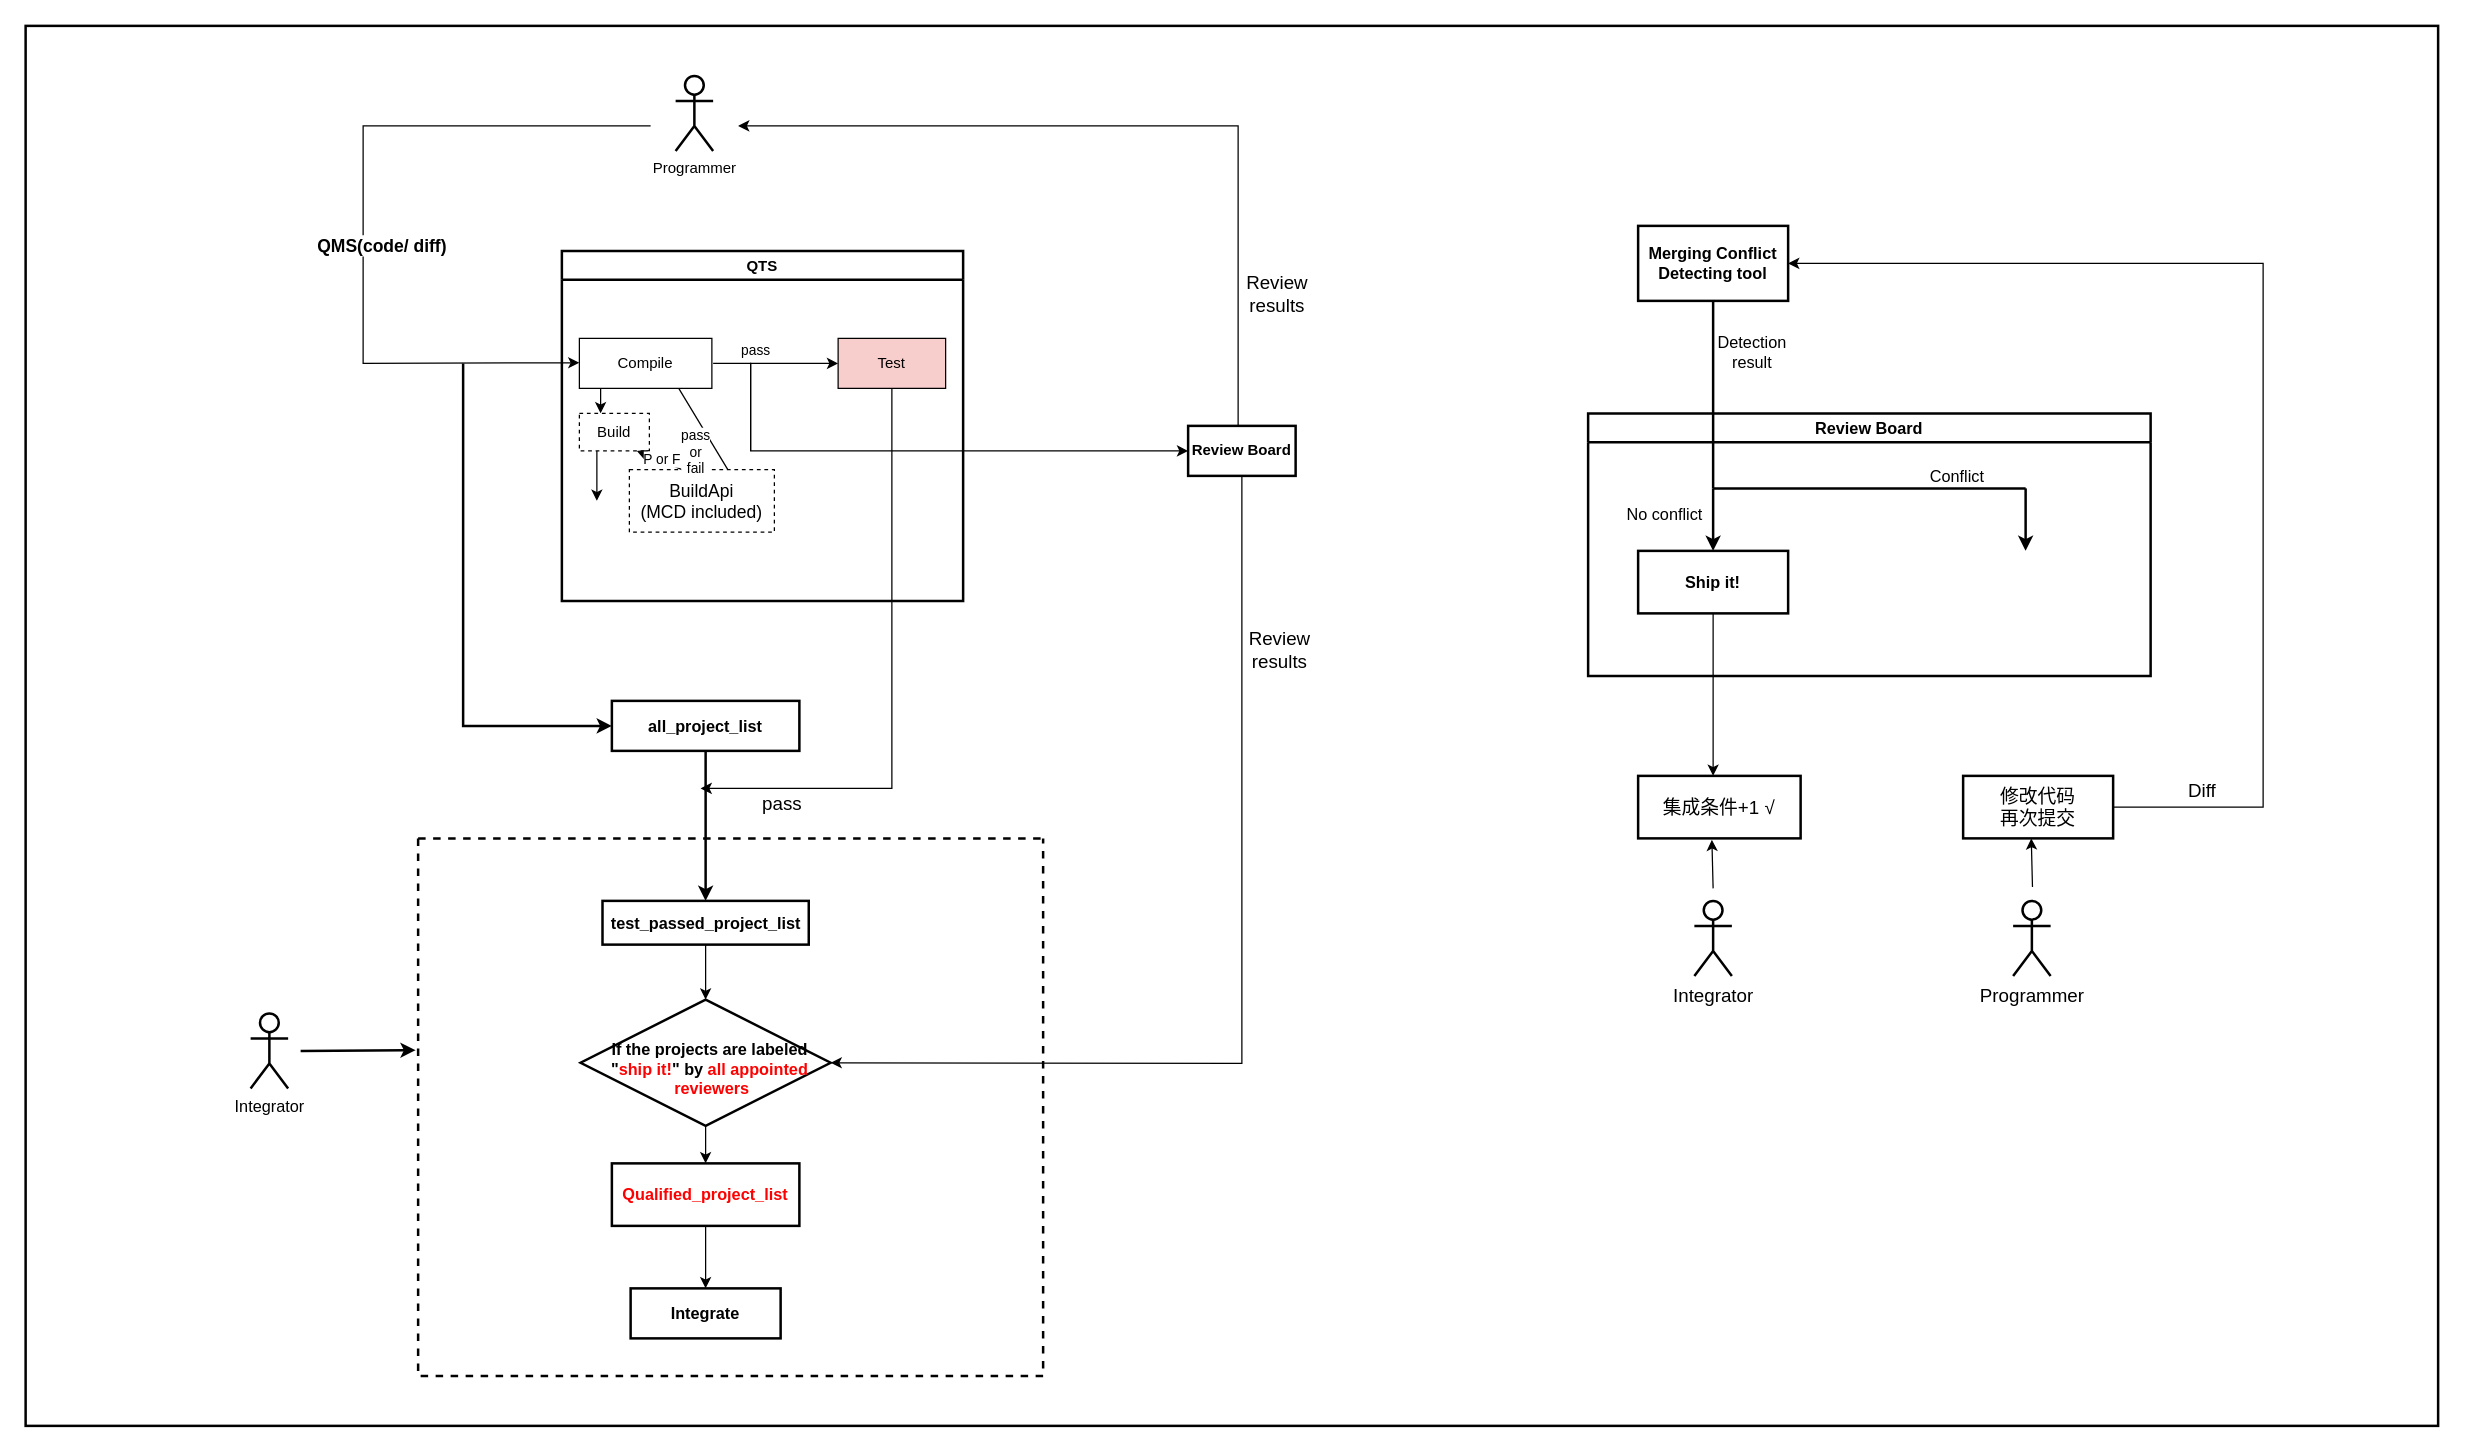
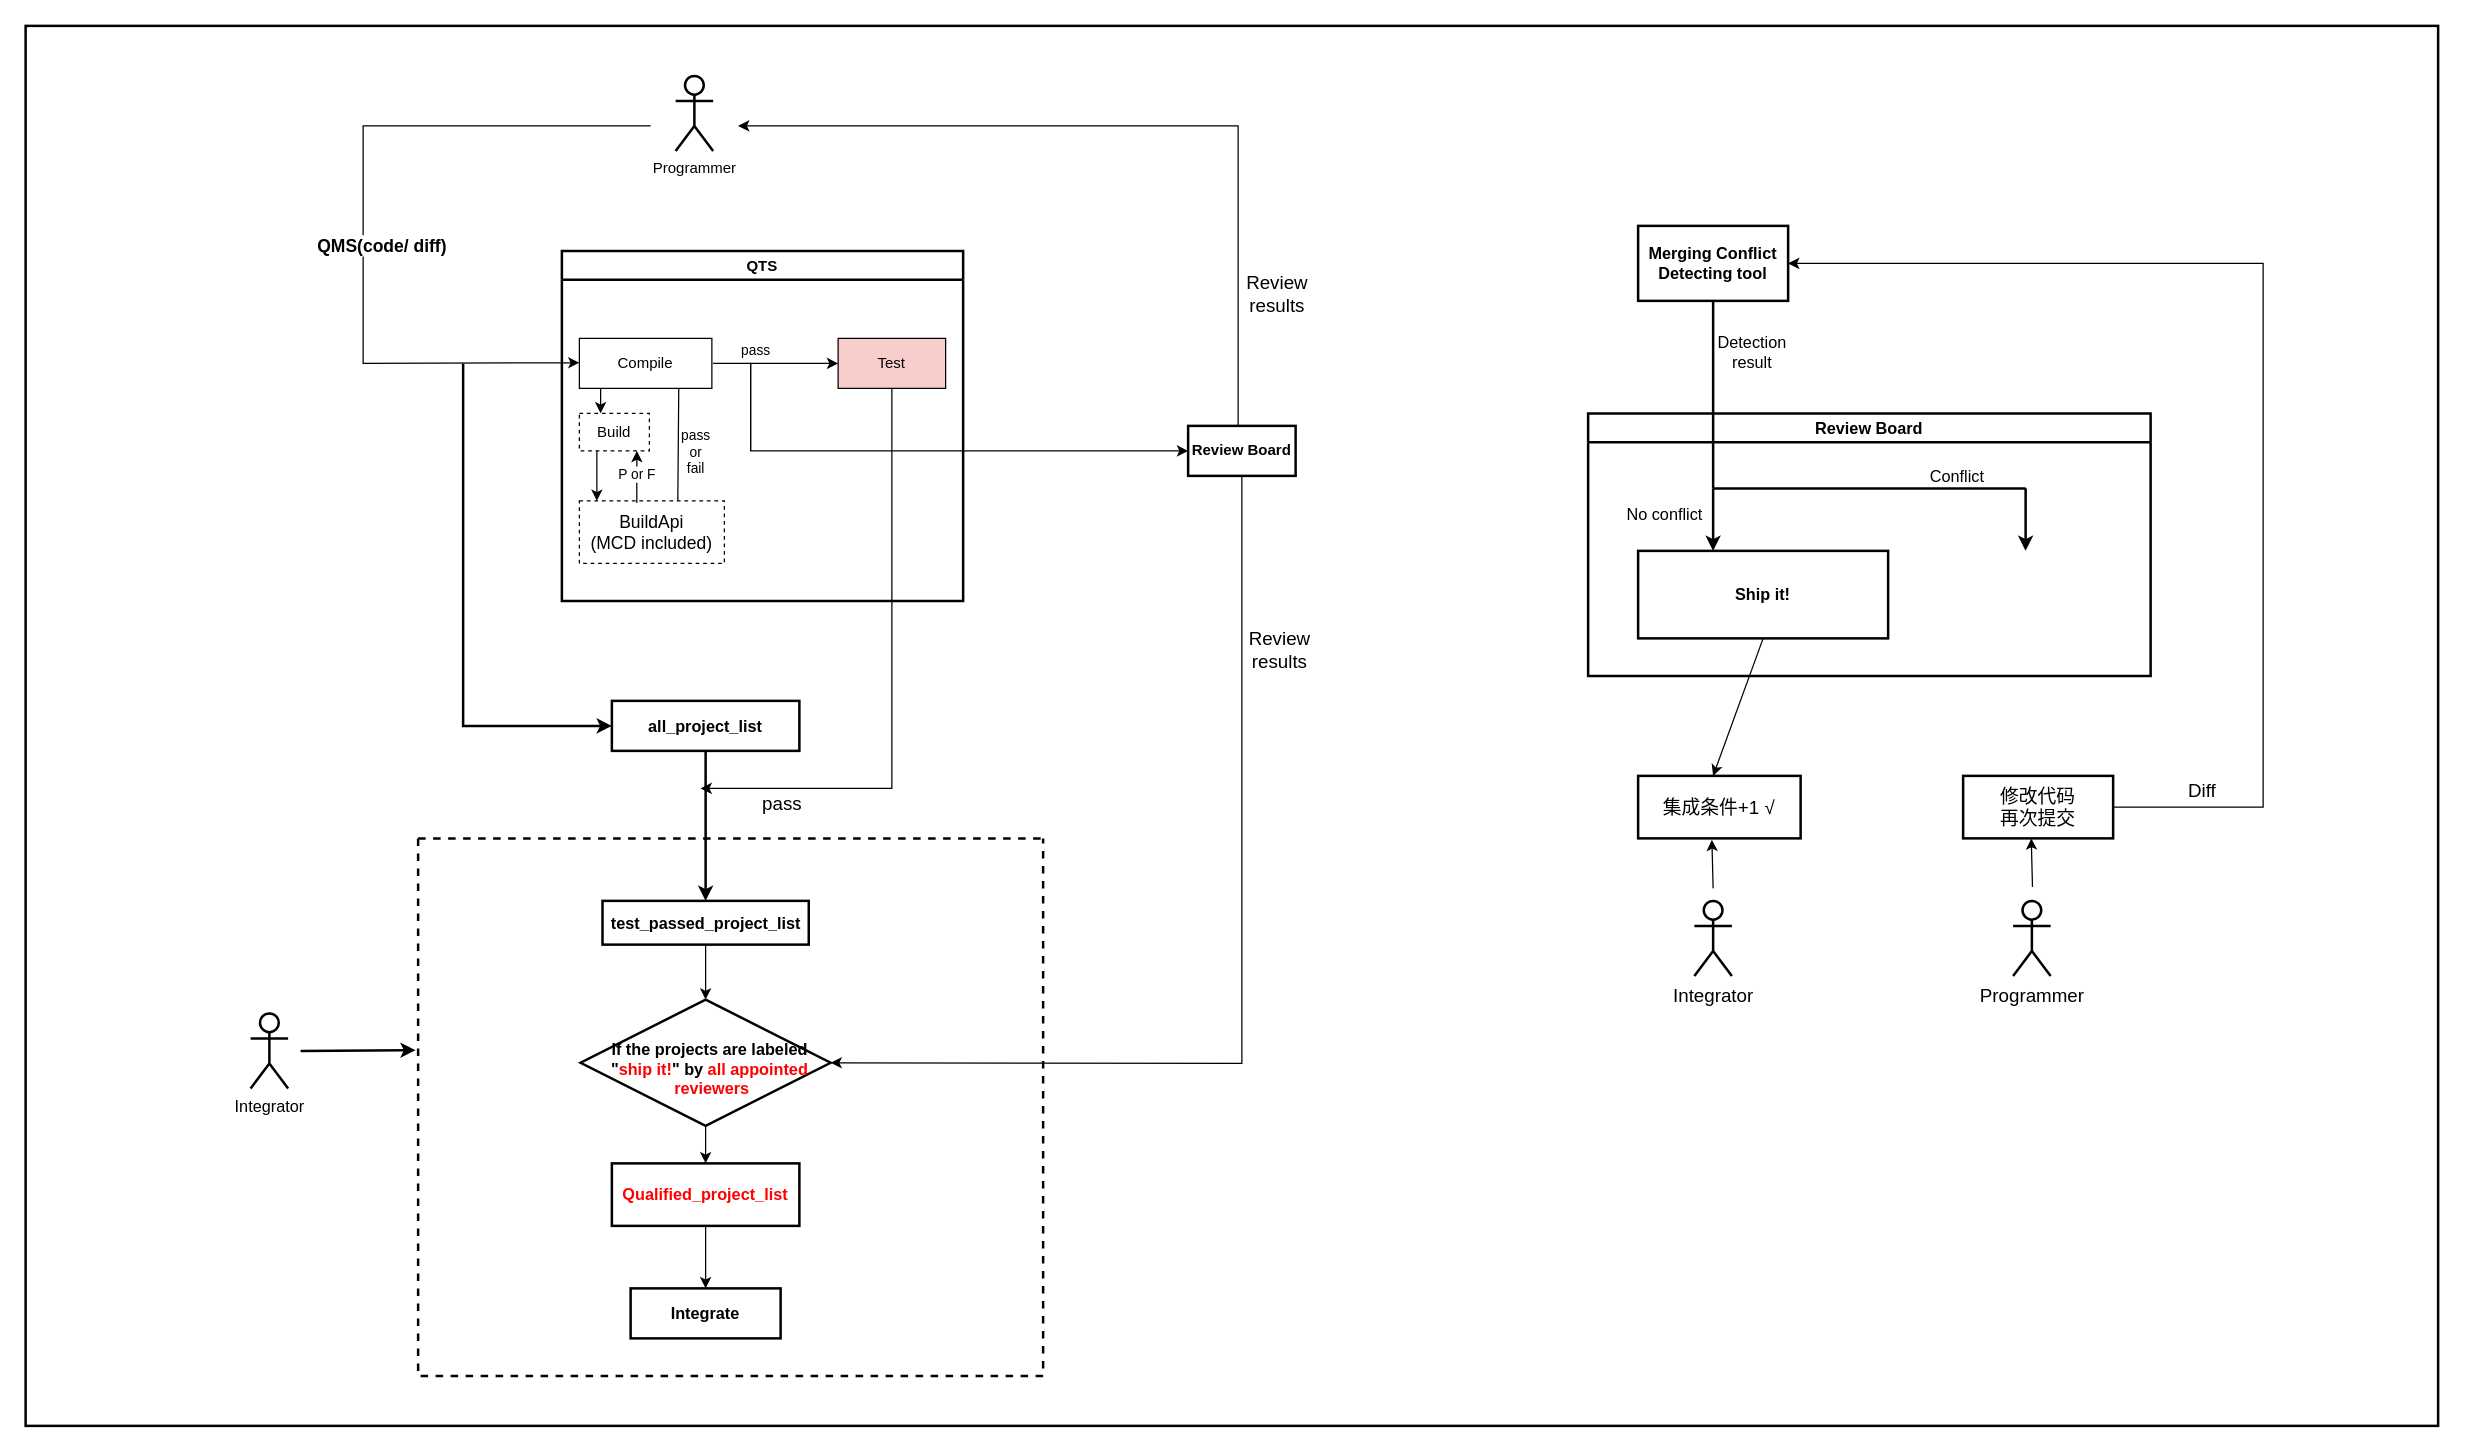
(702, 501) -> (652, 532)
(1713, 582) -> (1763, 594)
